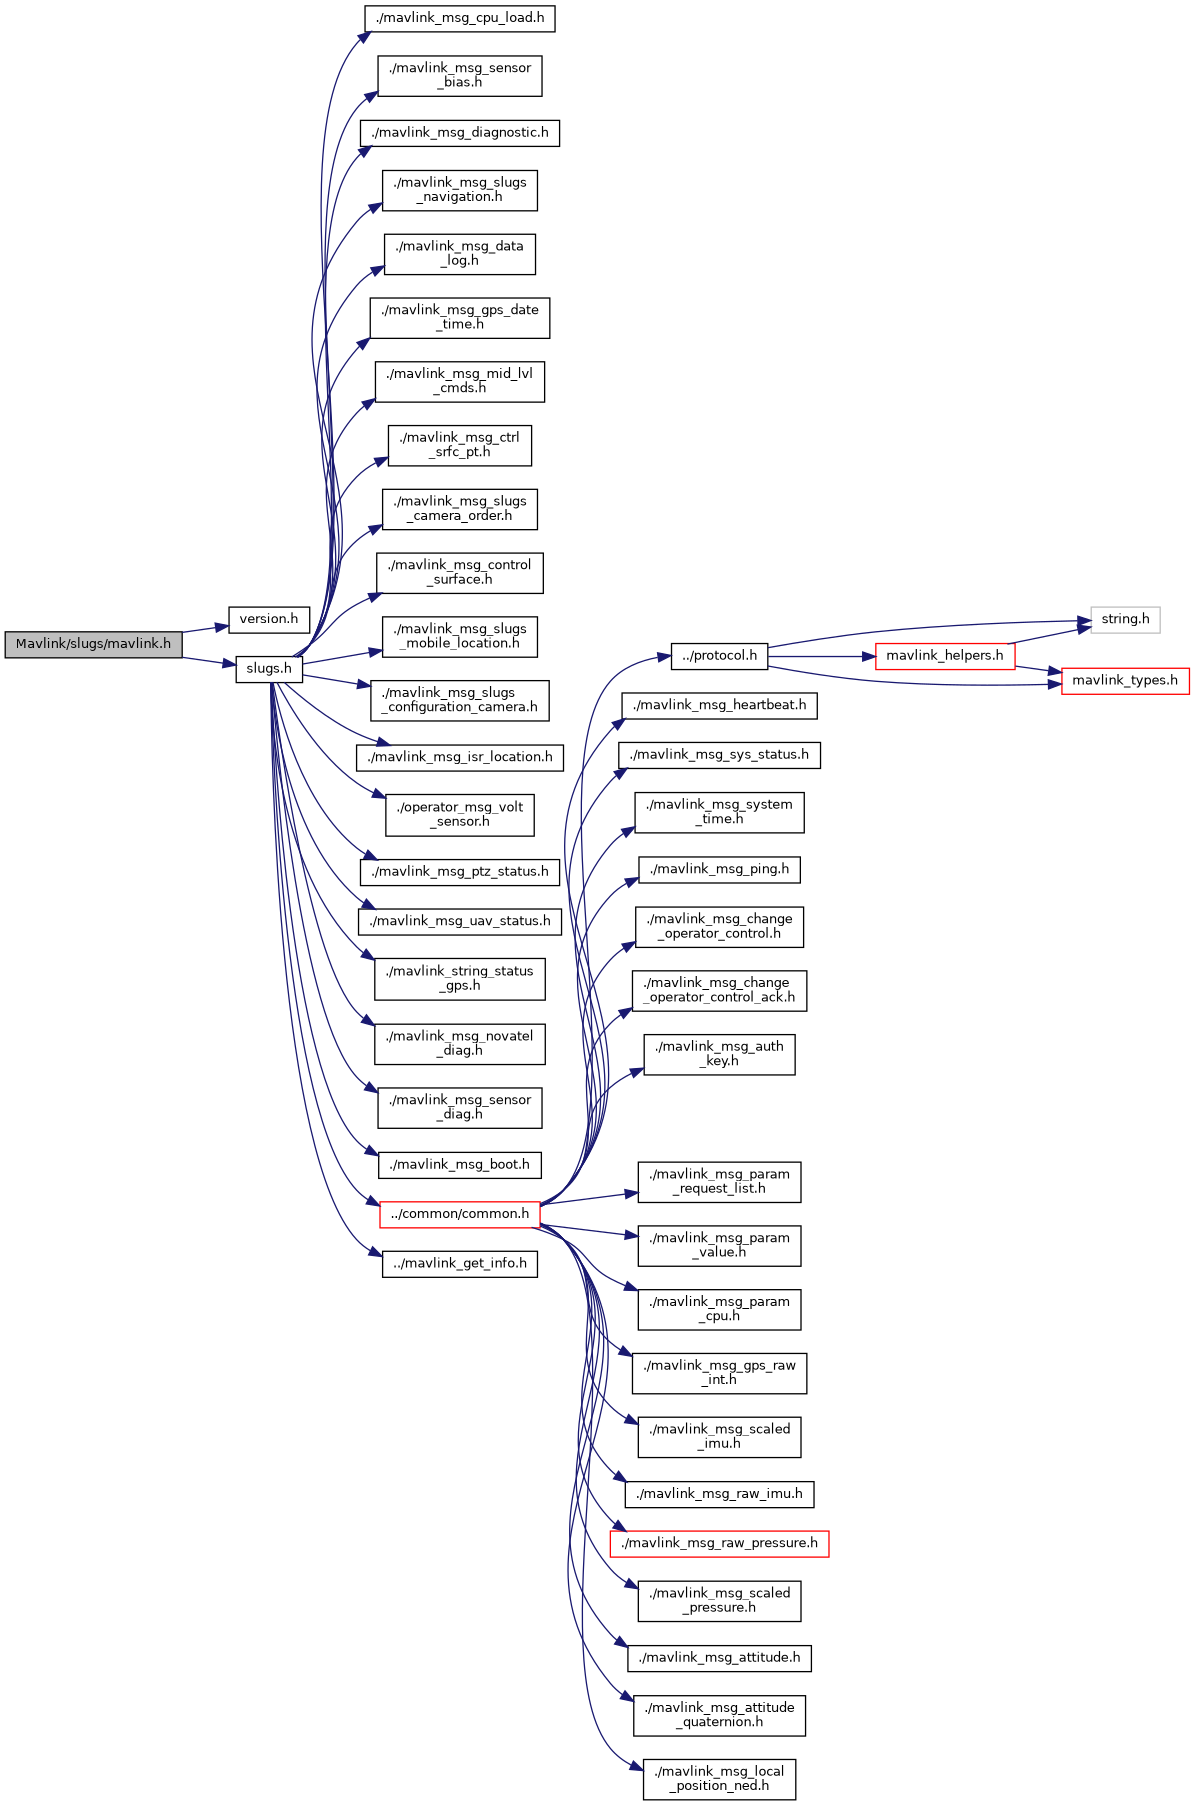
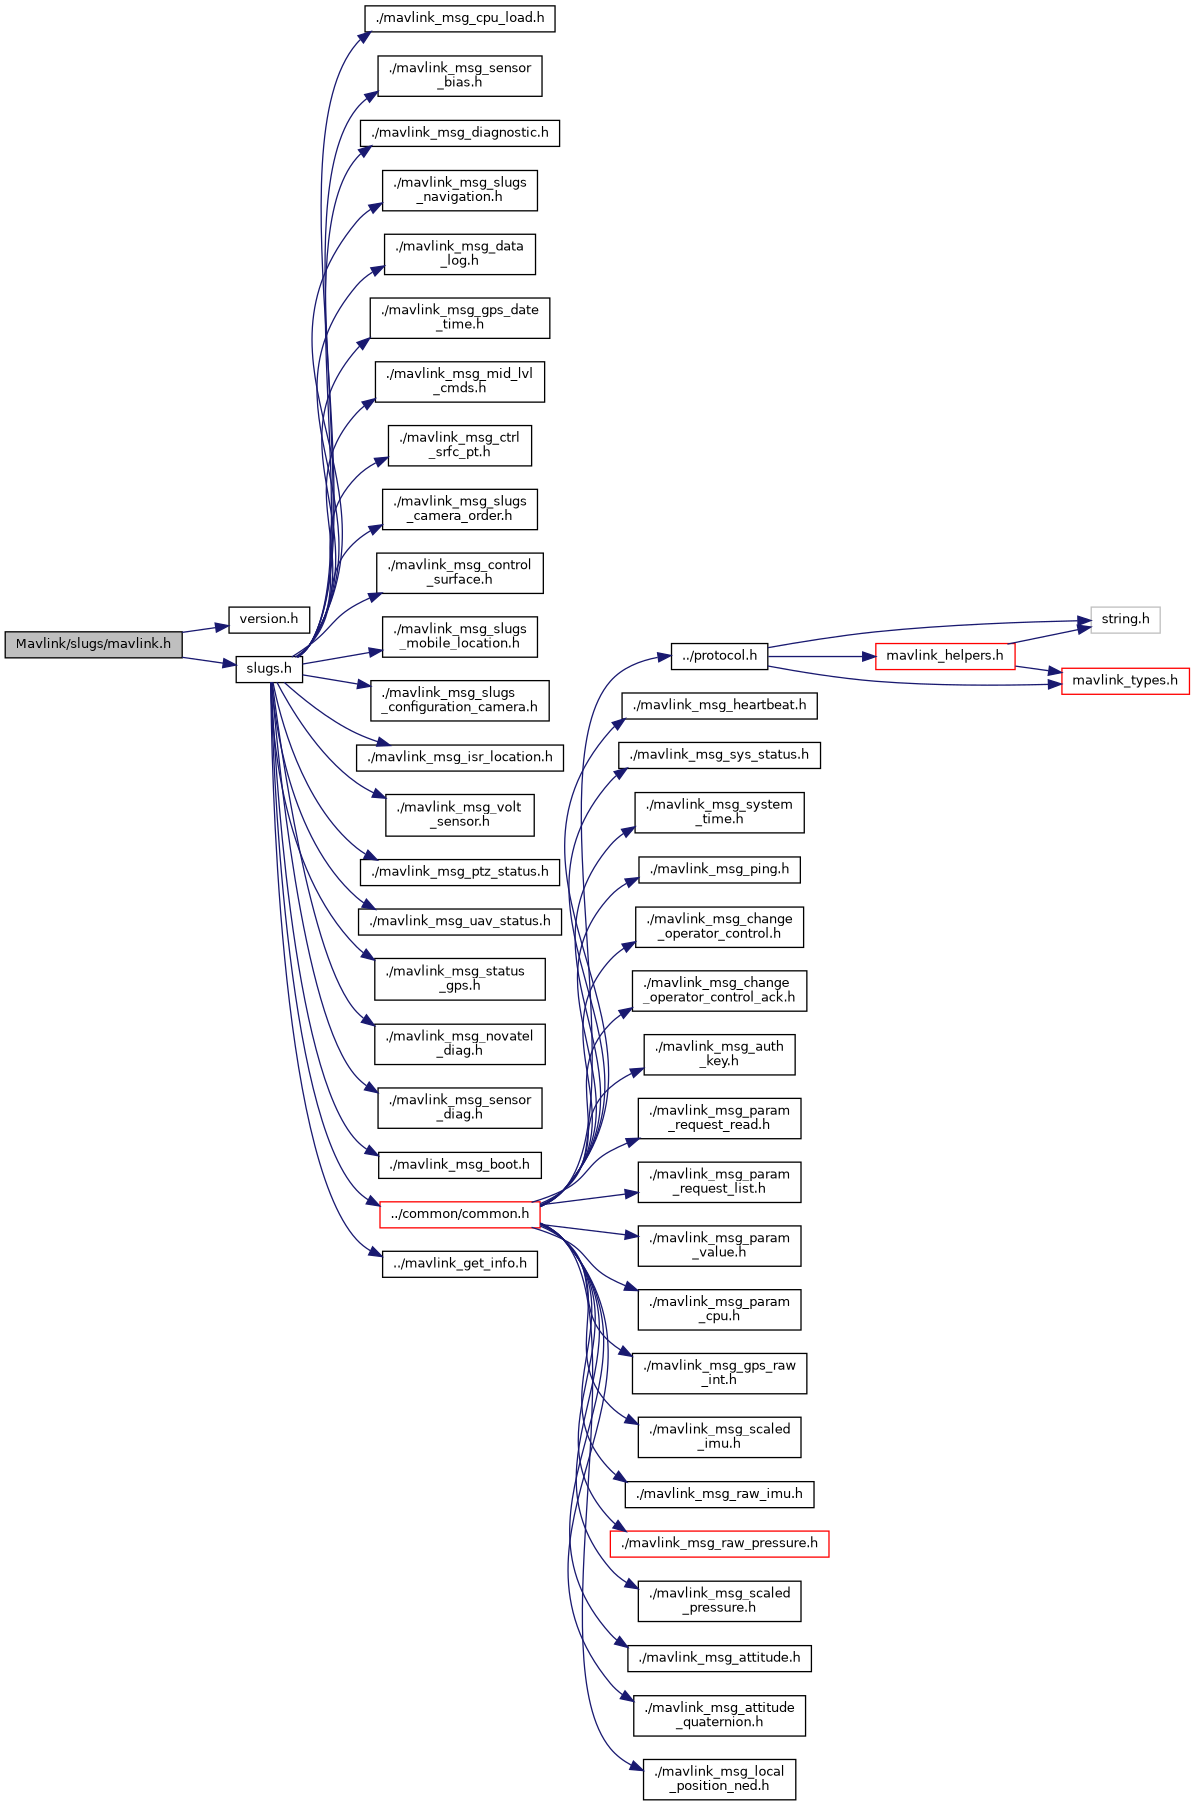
(460, 815) -> (460, 815)
(460, 979) -> (460, 979)
none -> (720, 1119)
